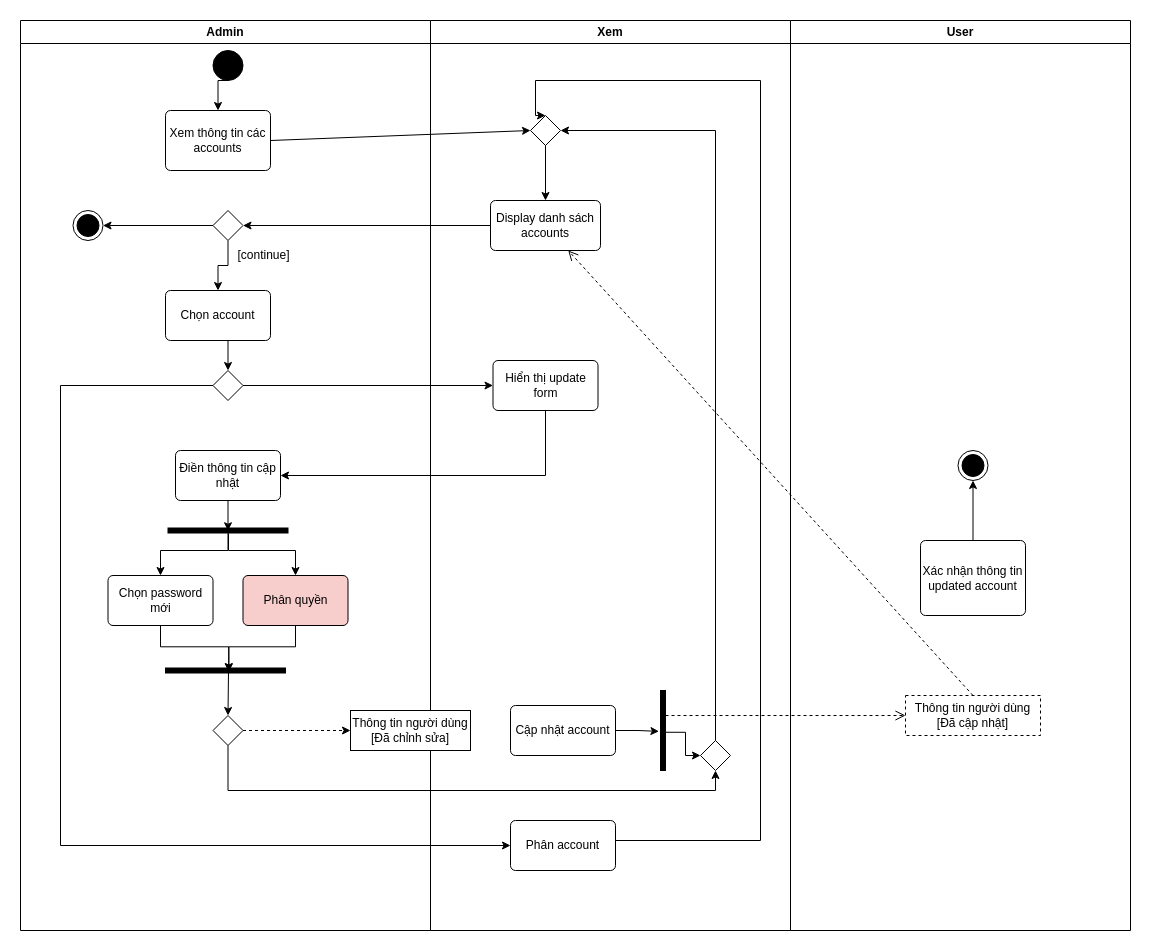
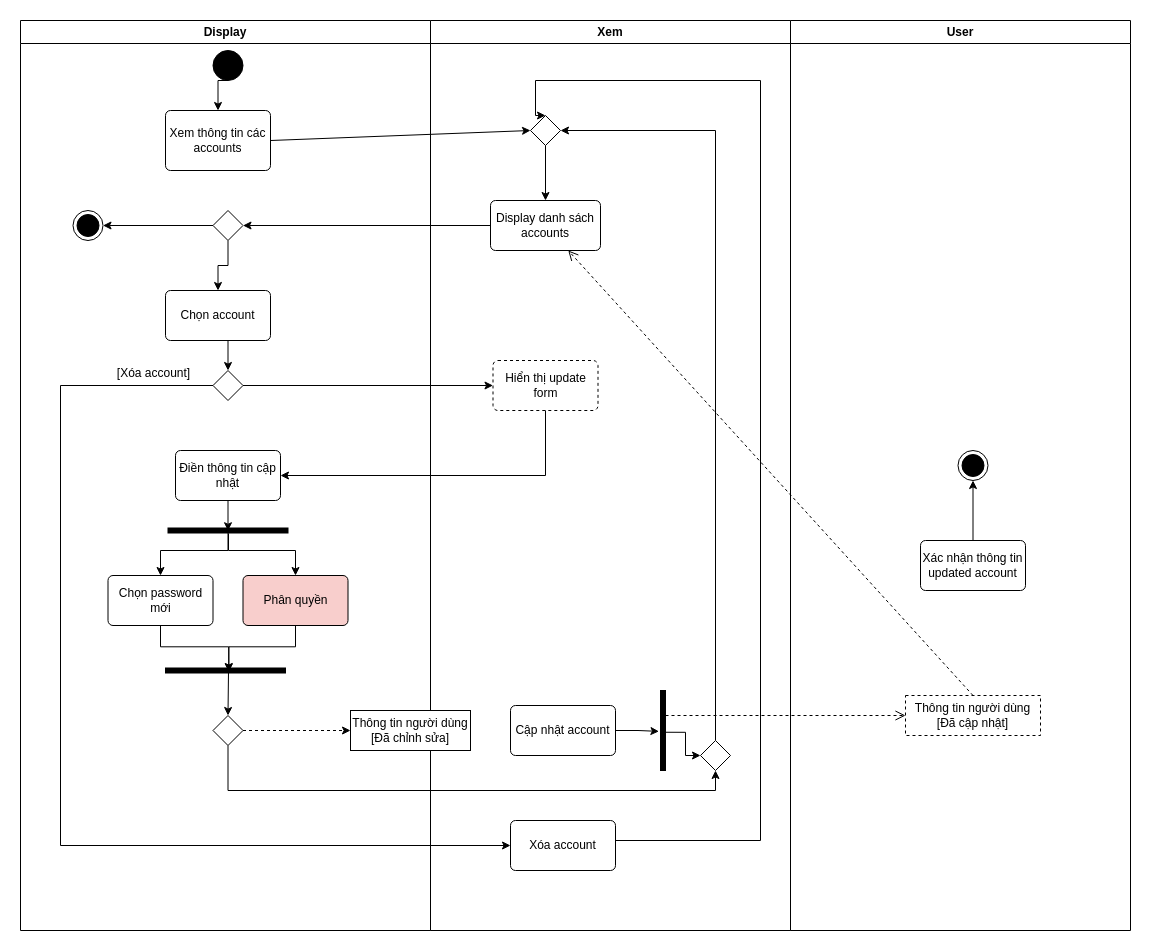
(226, 33) -> (226, 33)
(263, 256) -> none
none -> (153, 374)
(546, 386) -> (546, 386)
(973, 578) -> (973, 566)
(563, 846) -> (563, 846)
